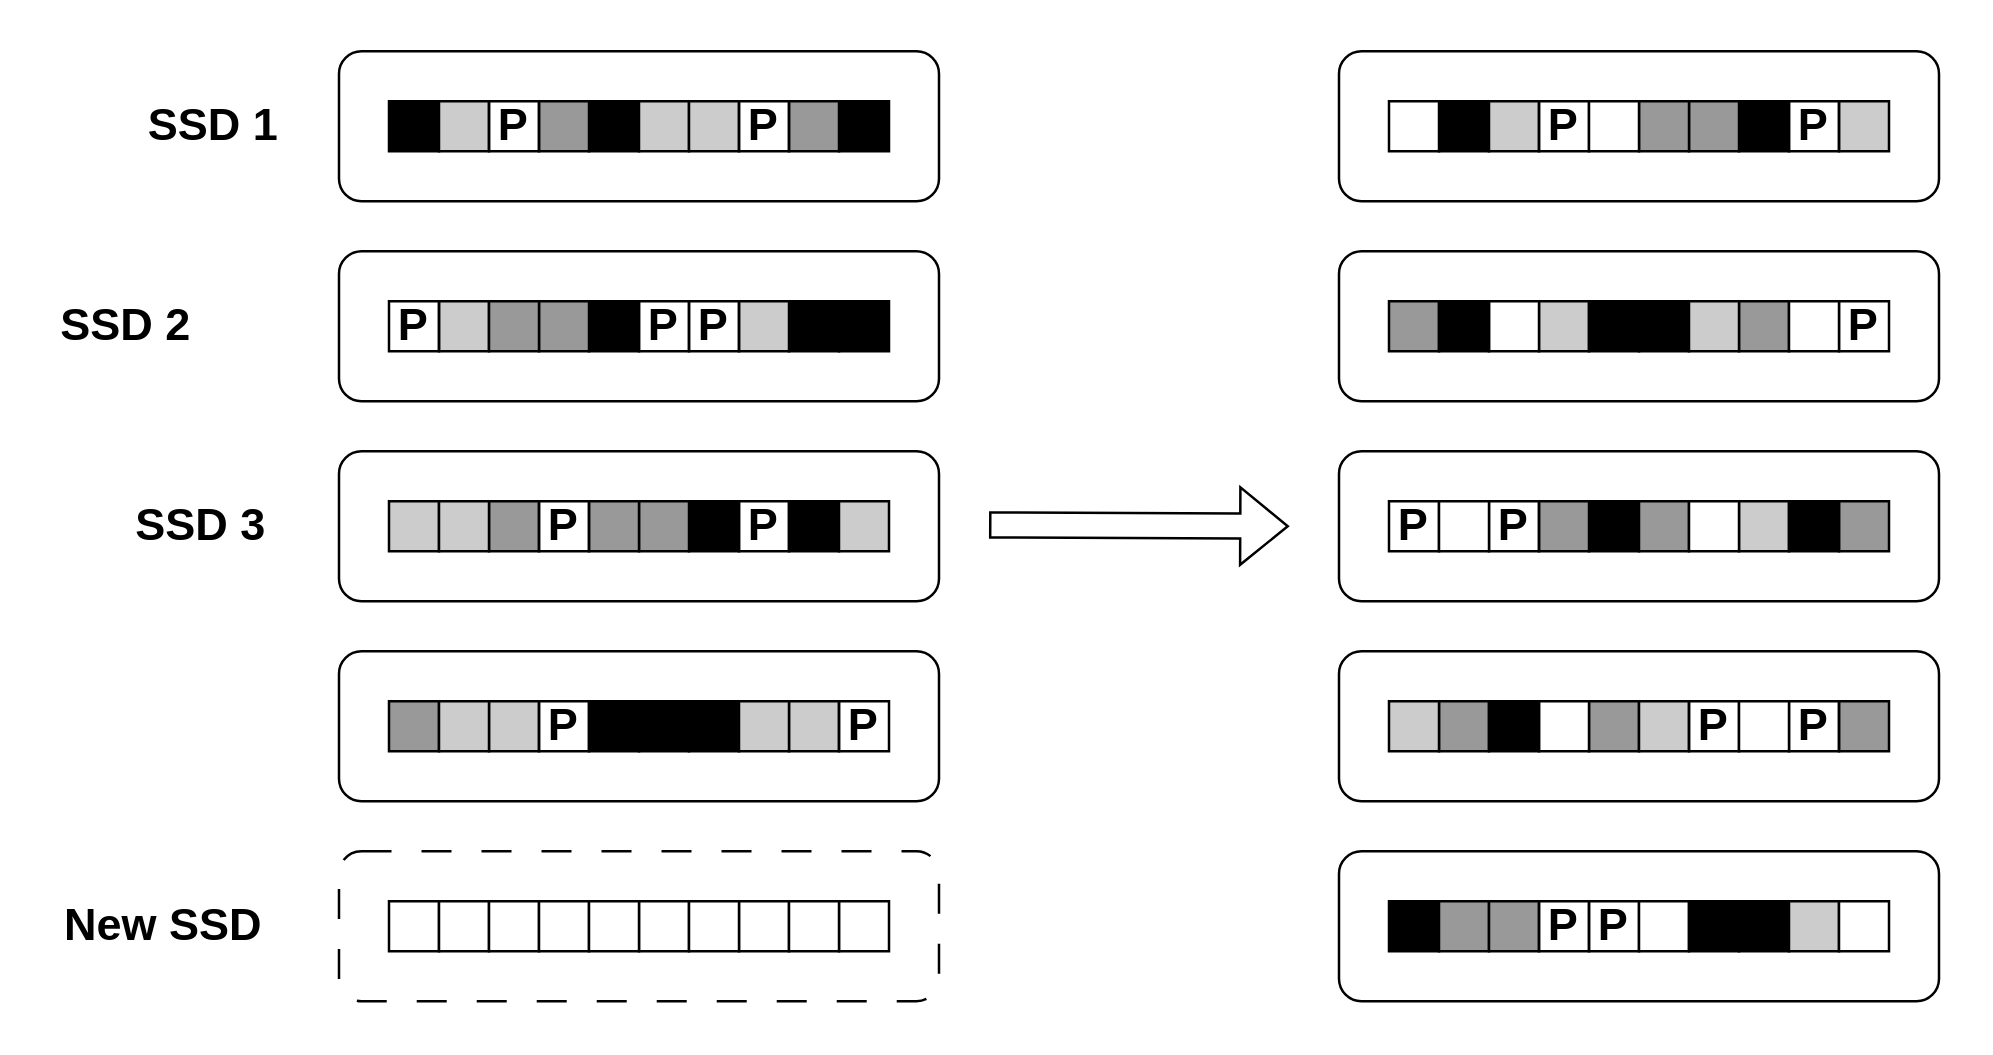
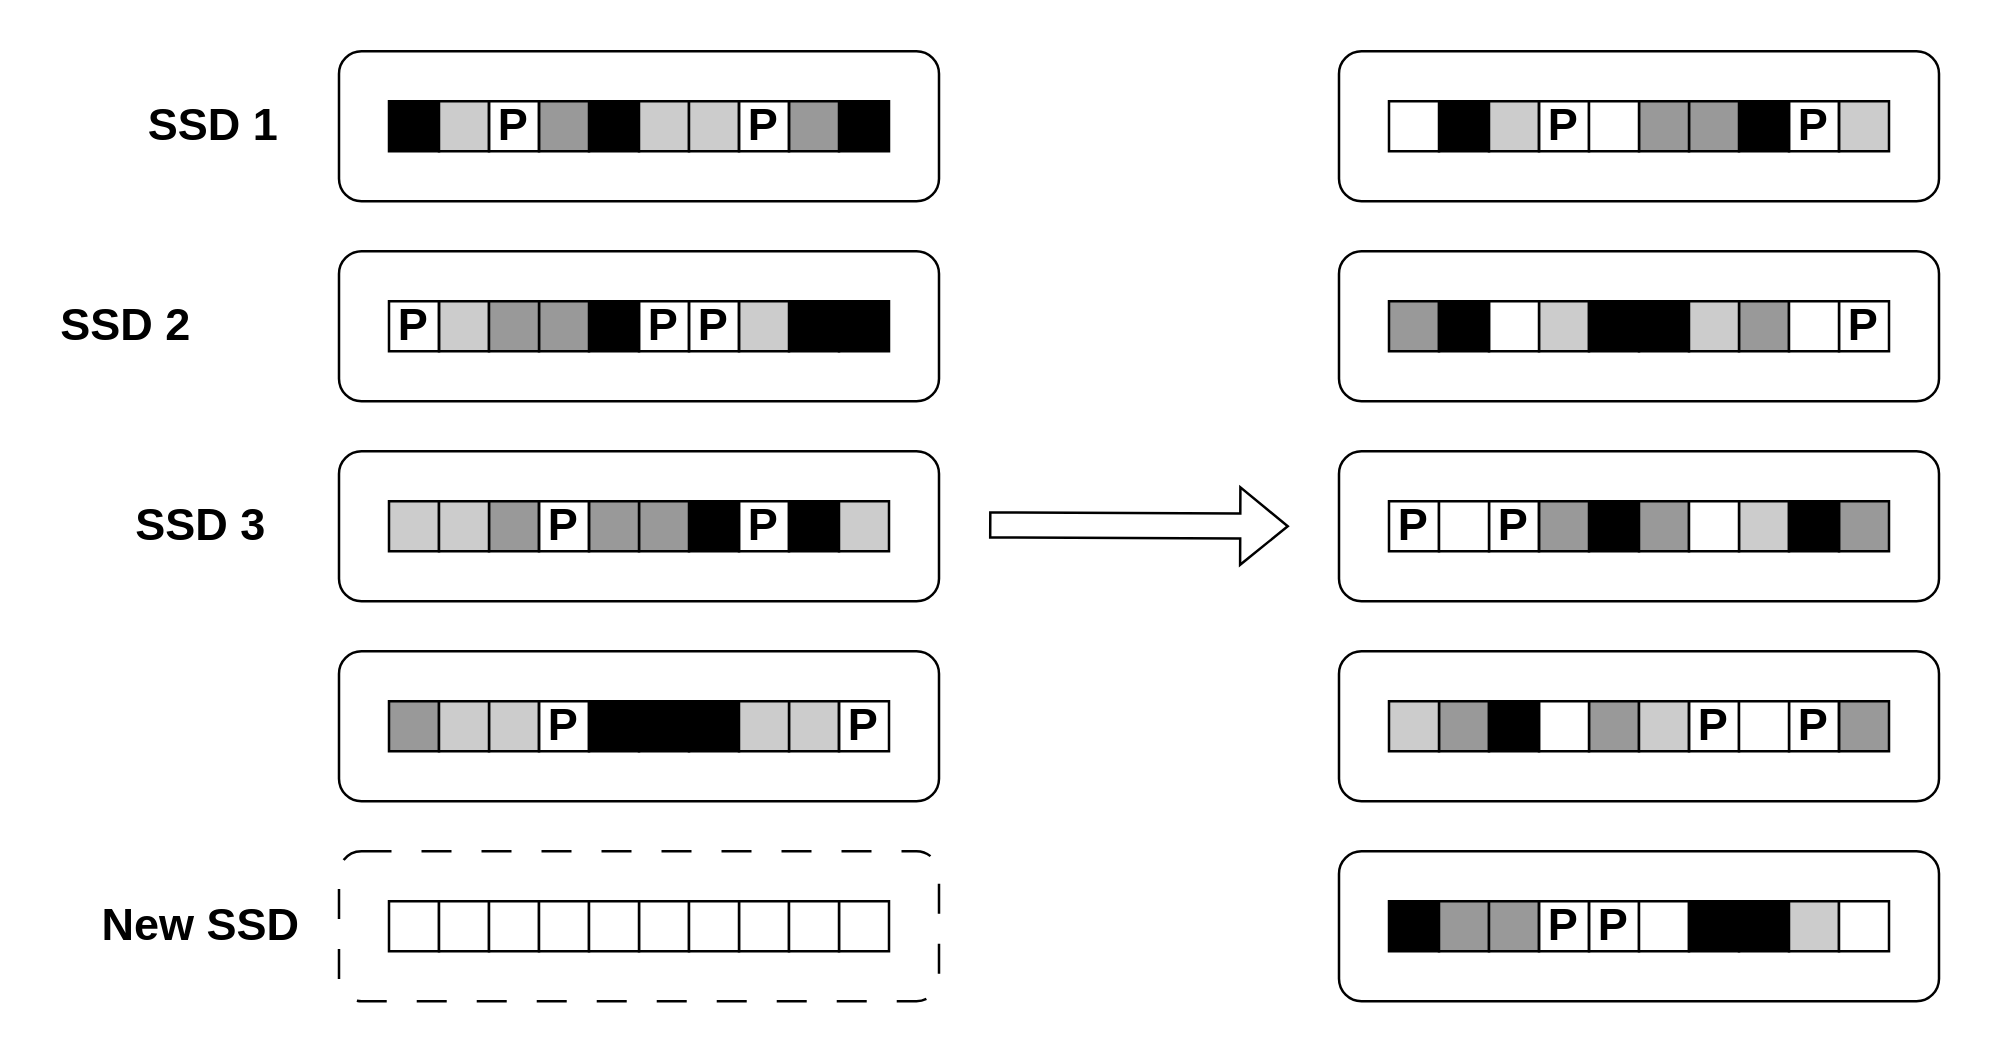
(164, 926) -> (201, 926)
